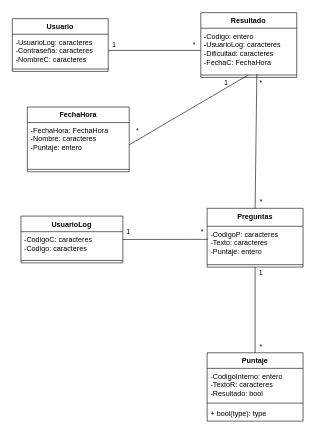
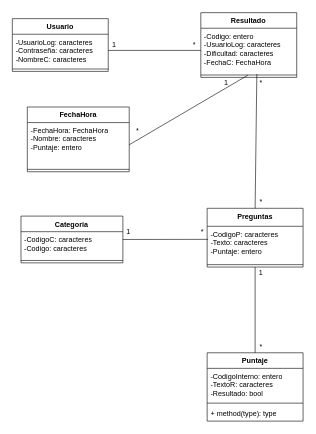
(72, 225) -> (72, 225)
(243, 414) -> (248, 414)
